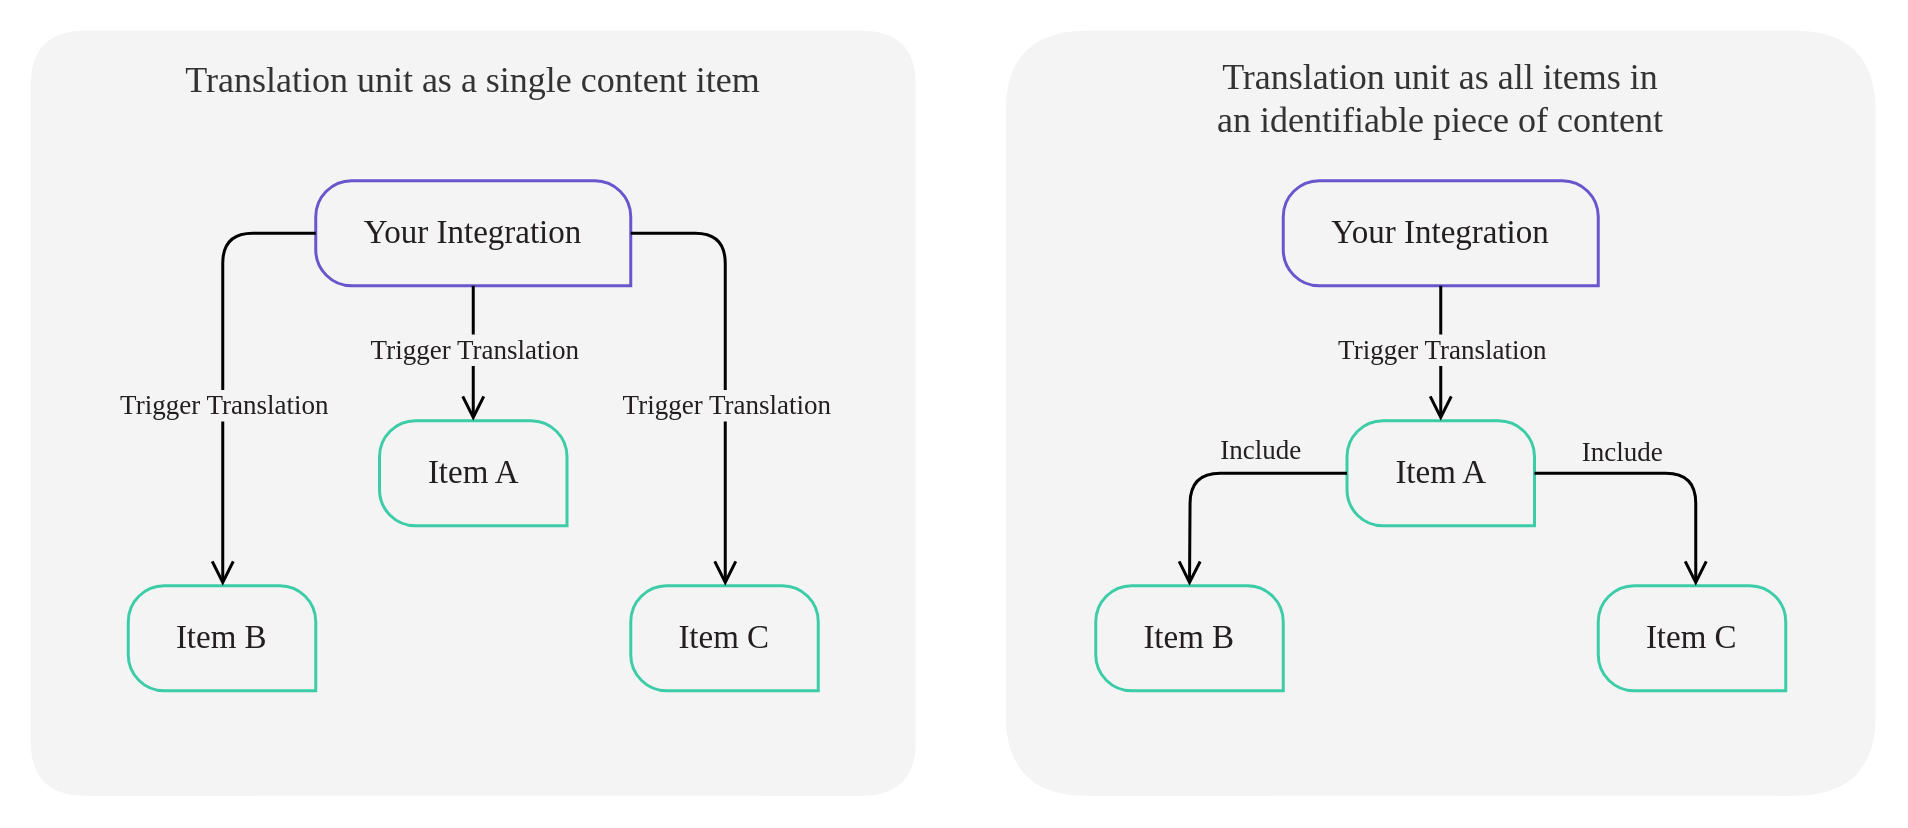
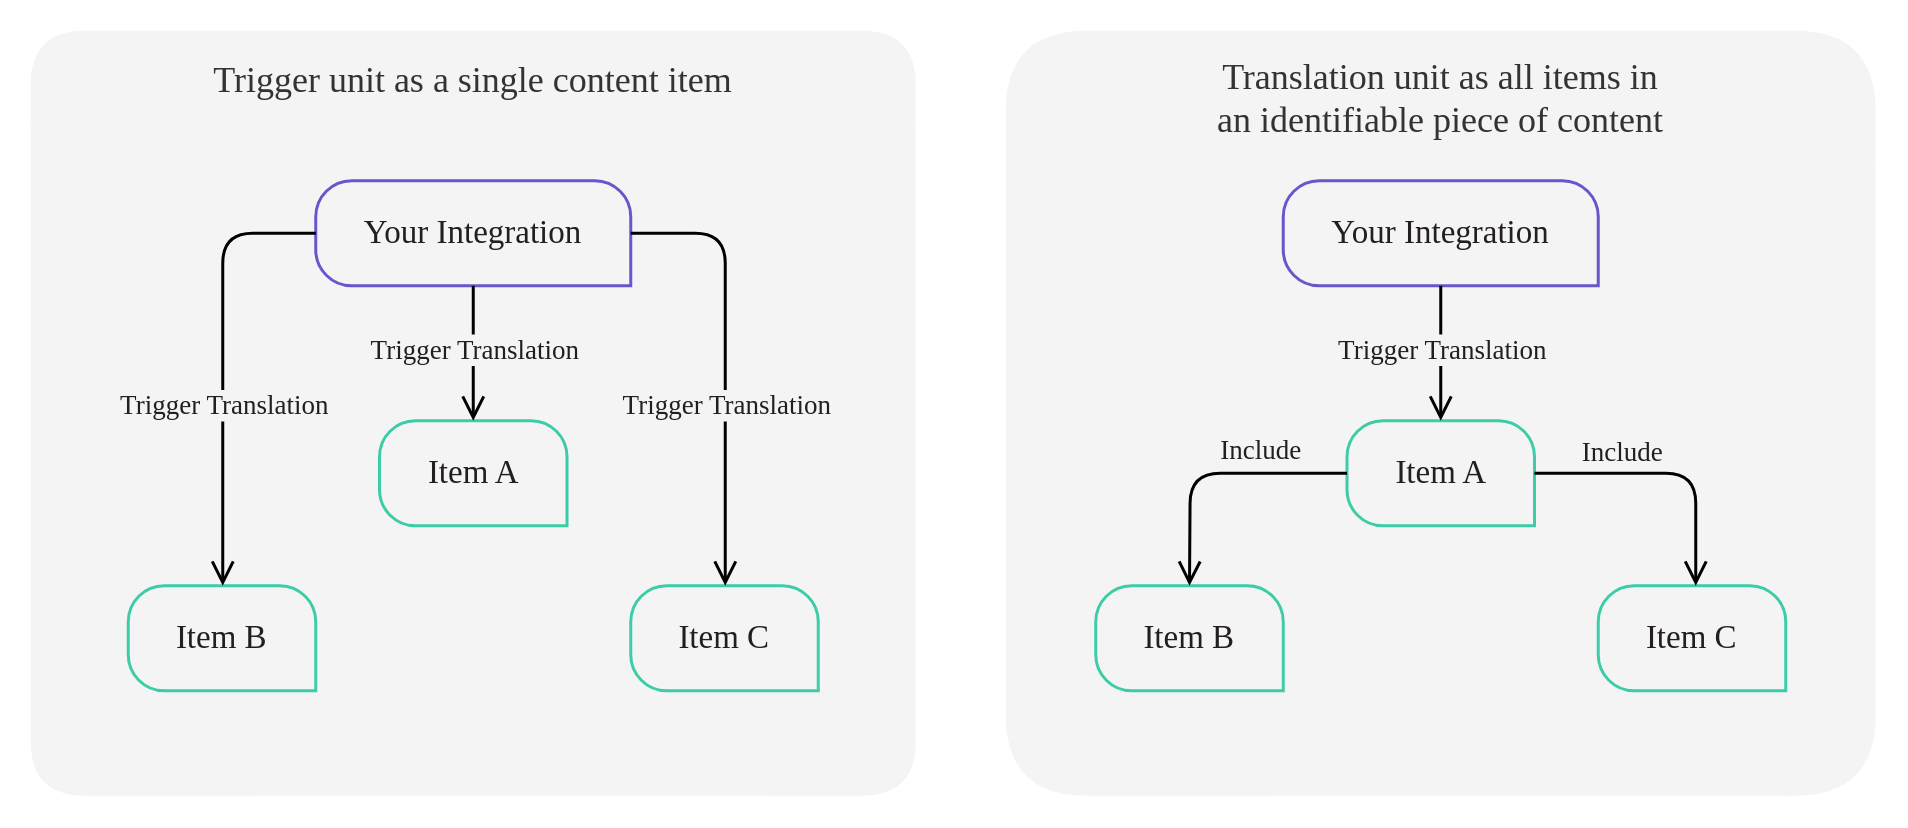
(473, 80) -> (473, 80)
